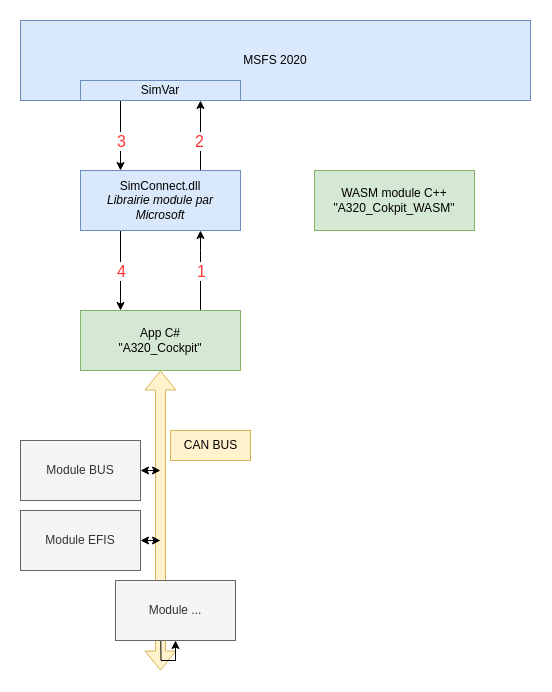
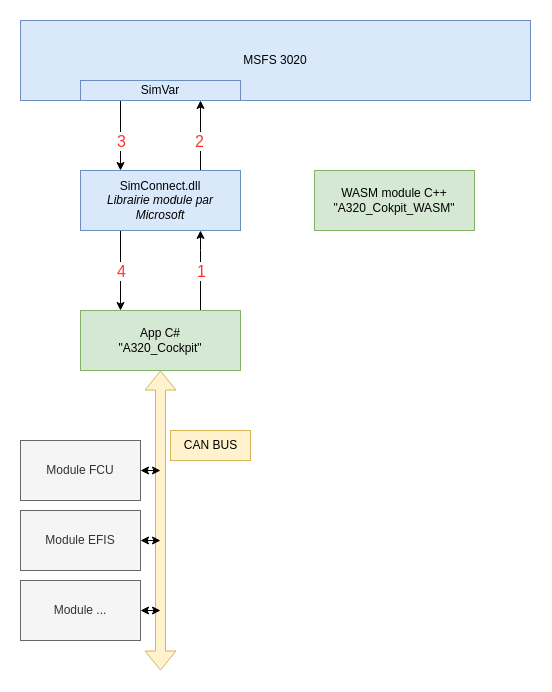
(276, 61) -> (276, 61)
(81, 471) -> (81, 471)
(176, 611) -> (81, 611)
